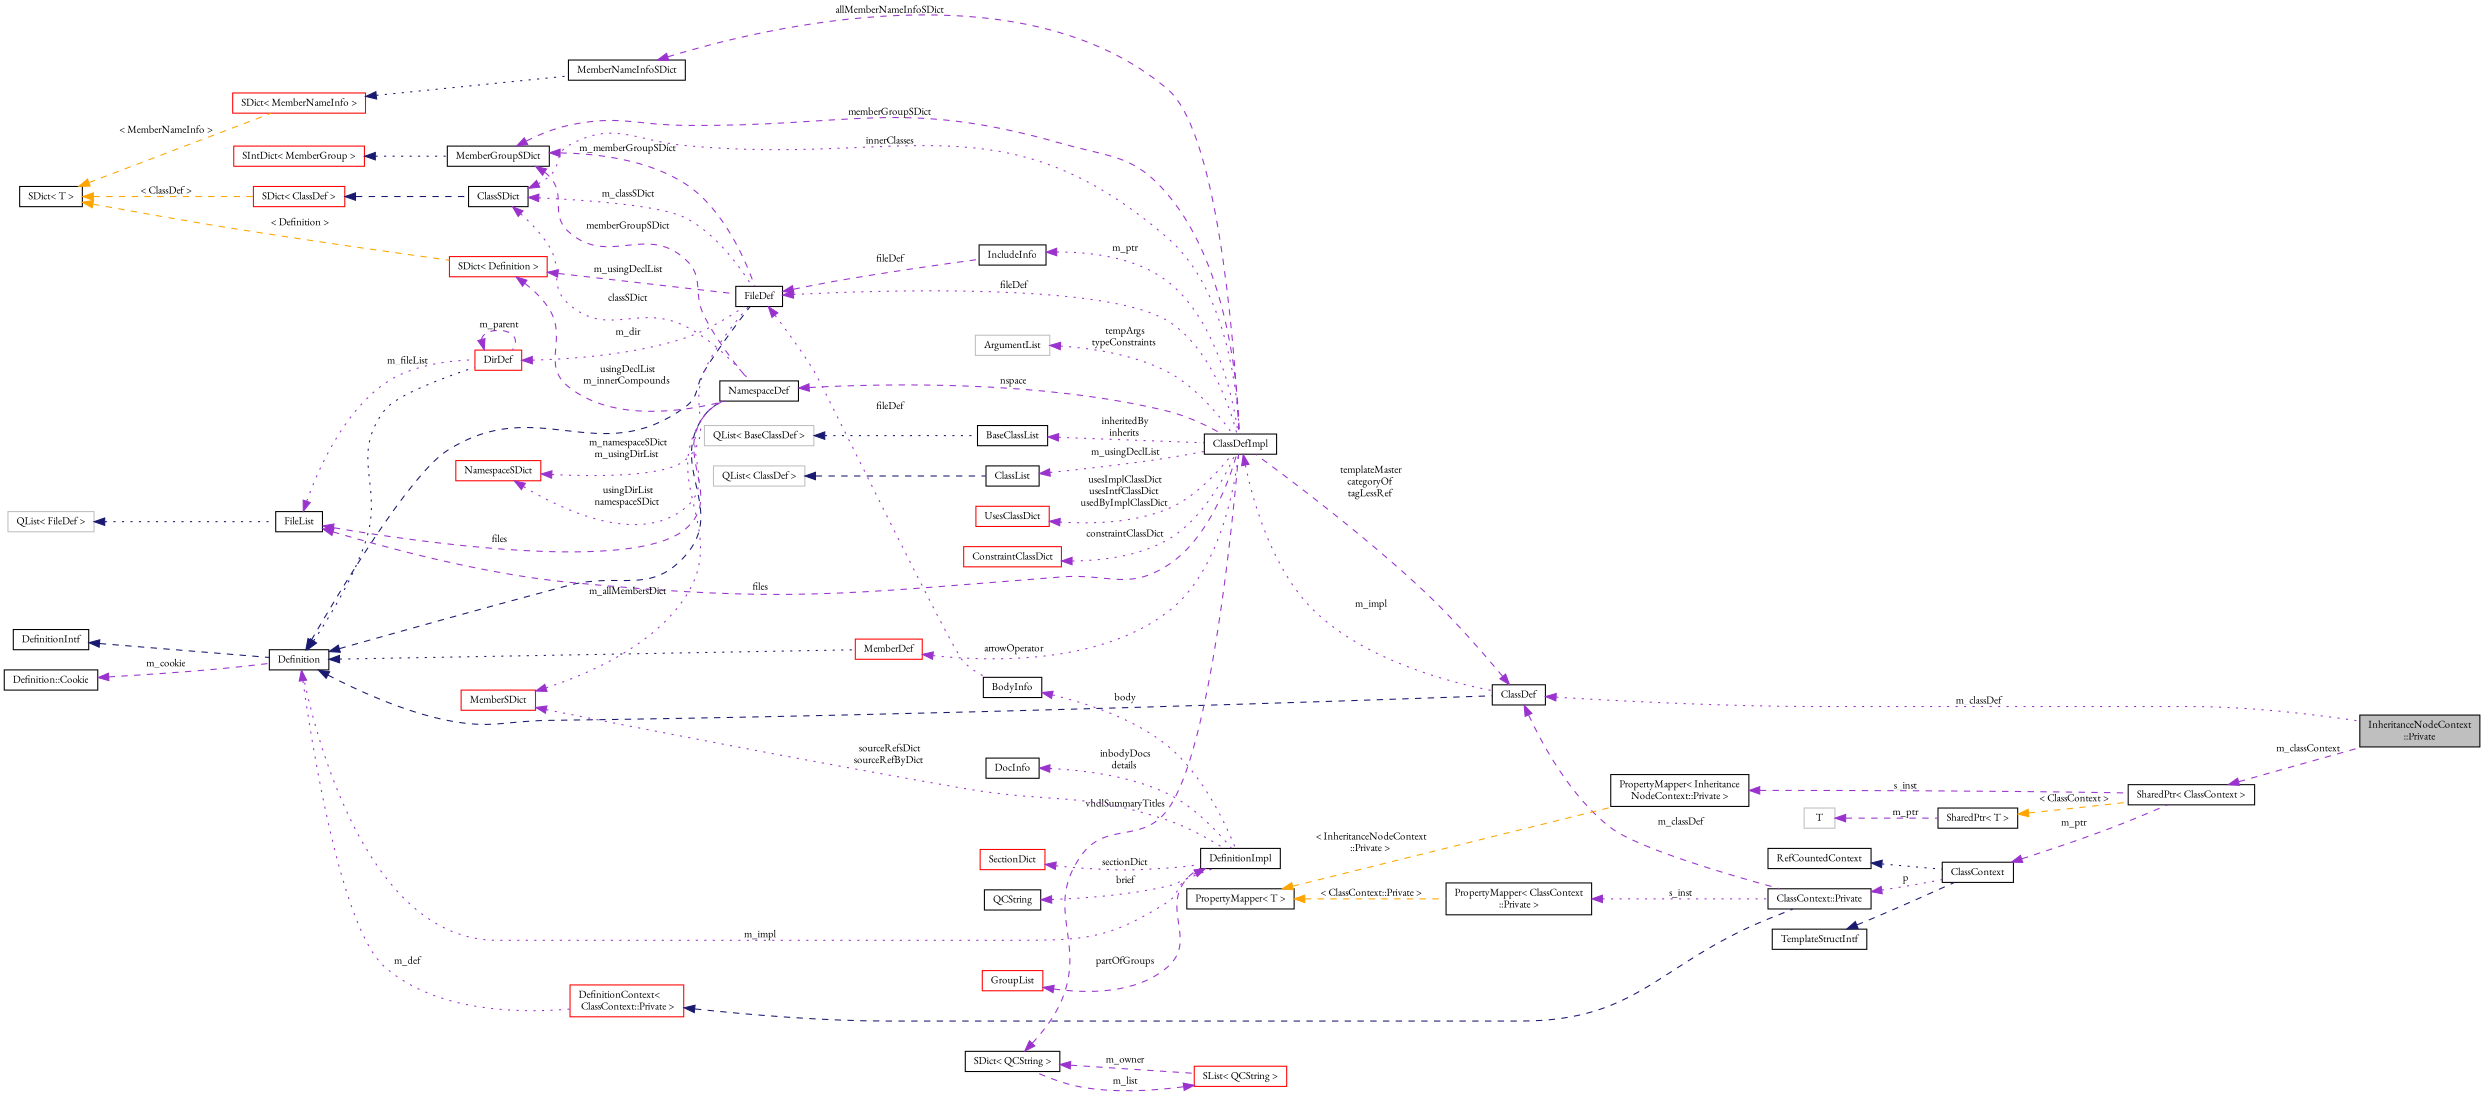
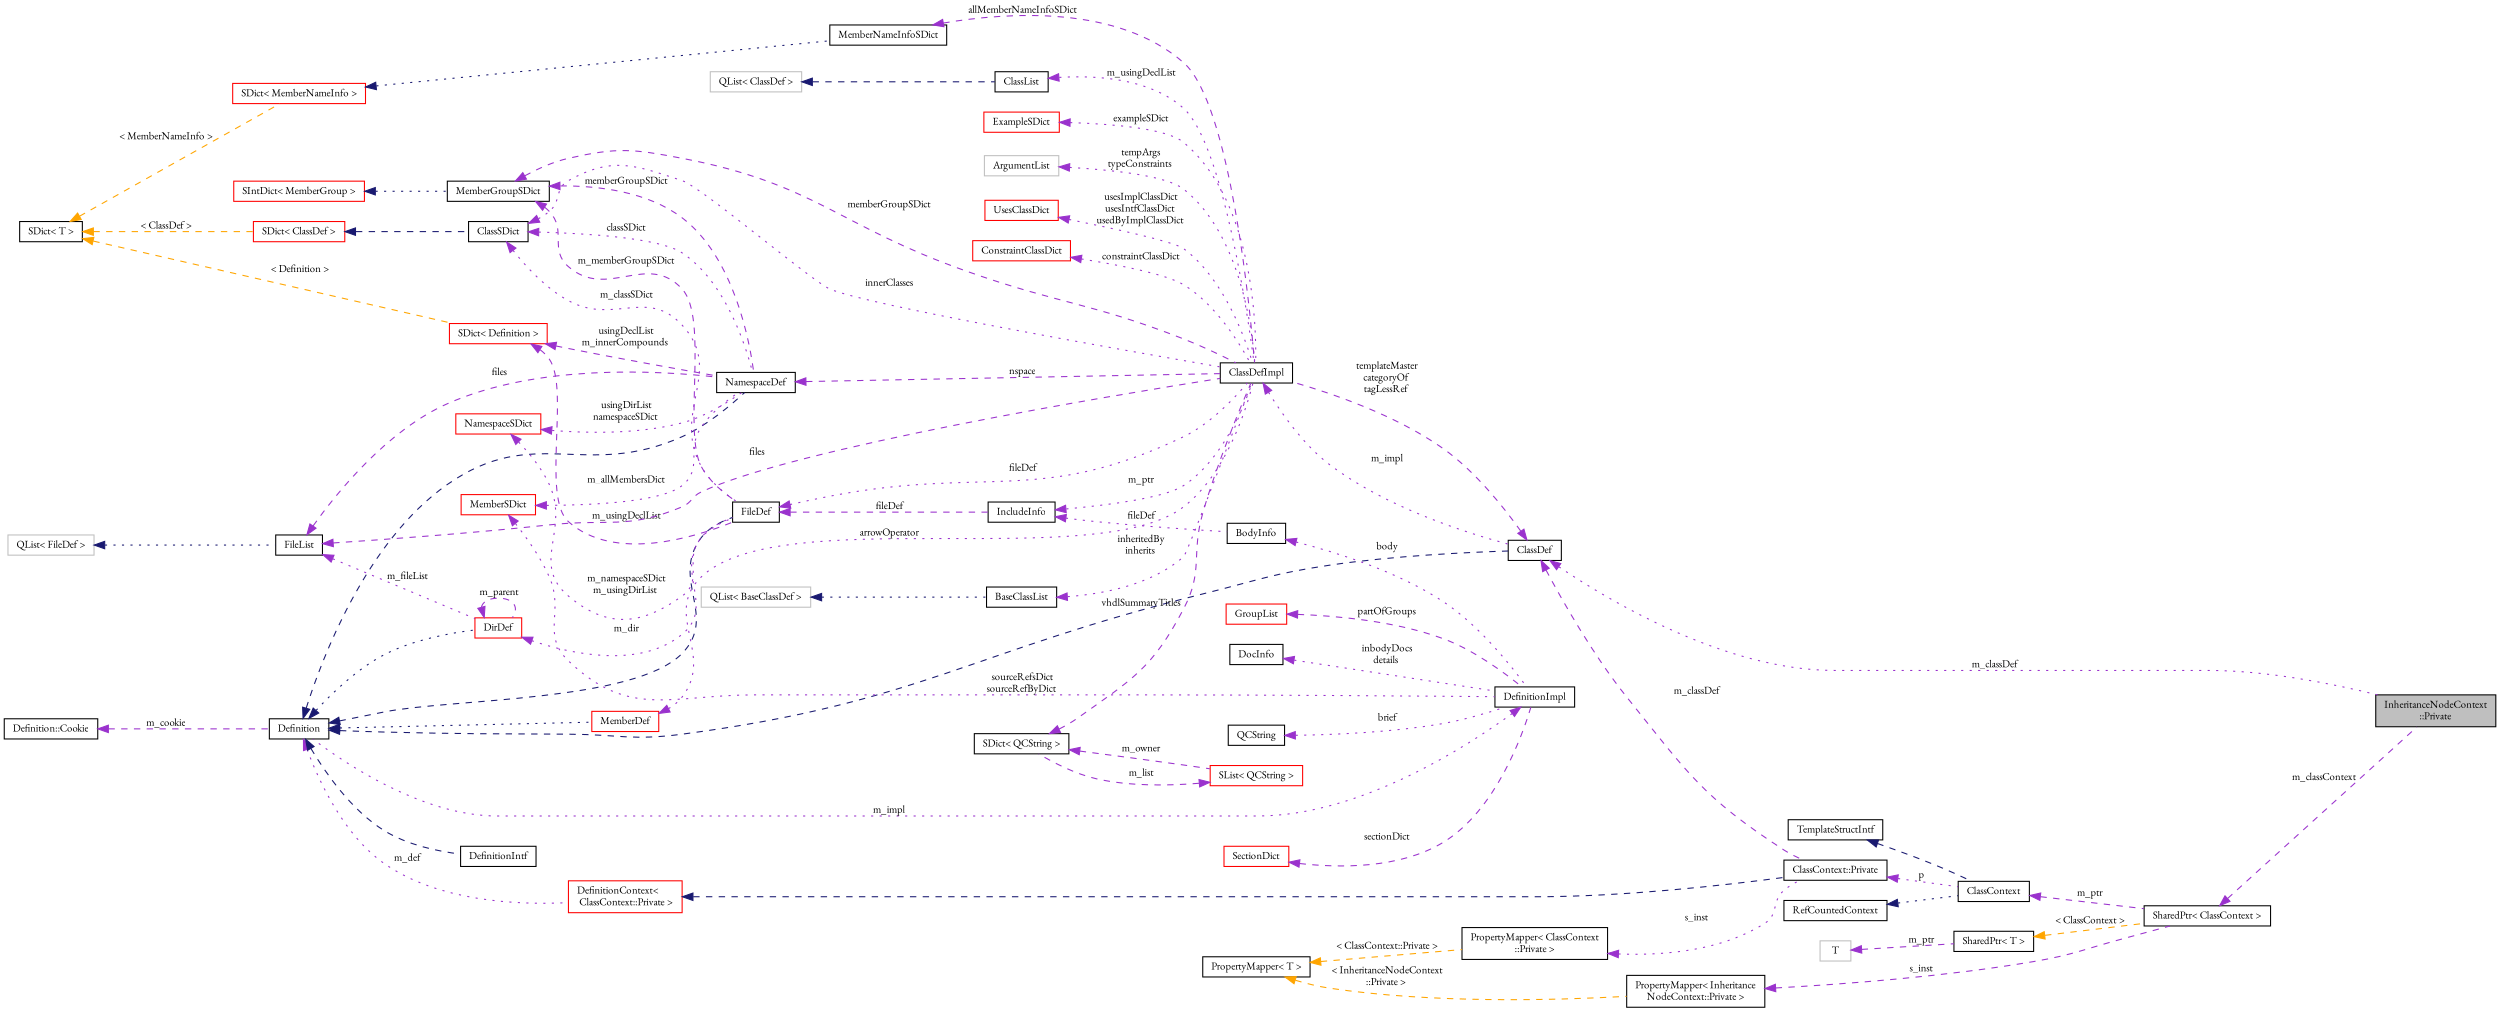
none -> (1022, 122)
(878, 499) -> (1159, 527)
(184, 650) -> (372, 822)
(1128, 870) -> (1450, 837)
